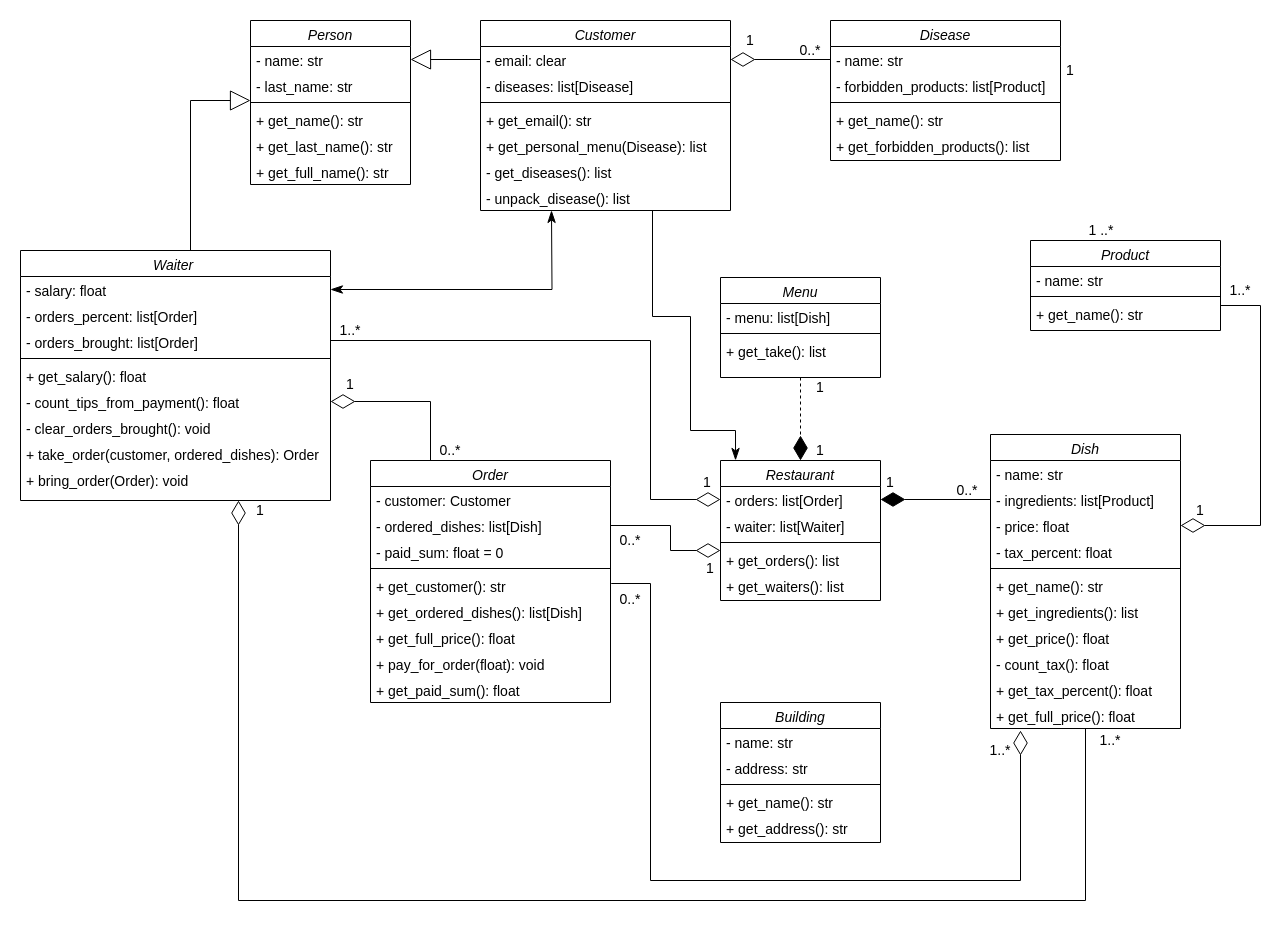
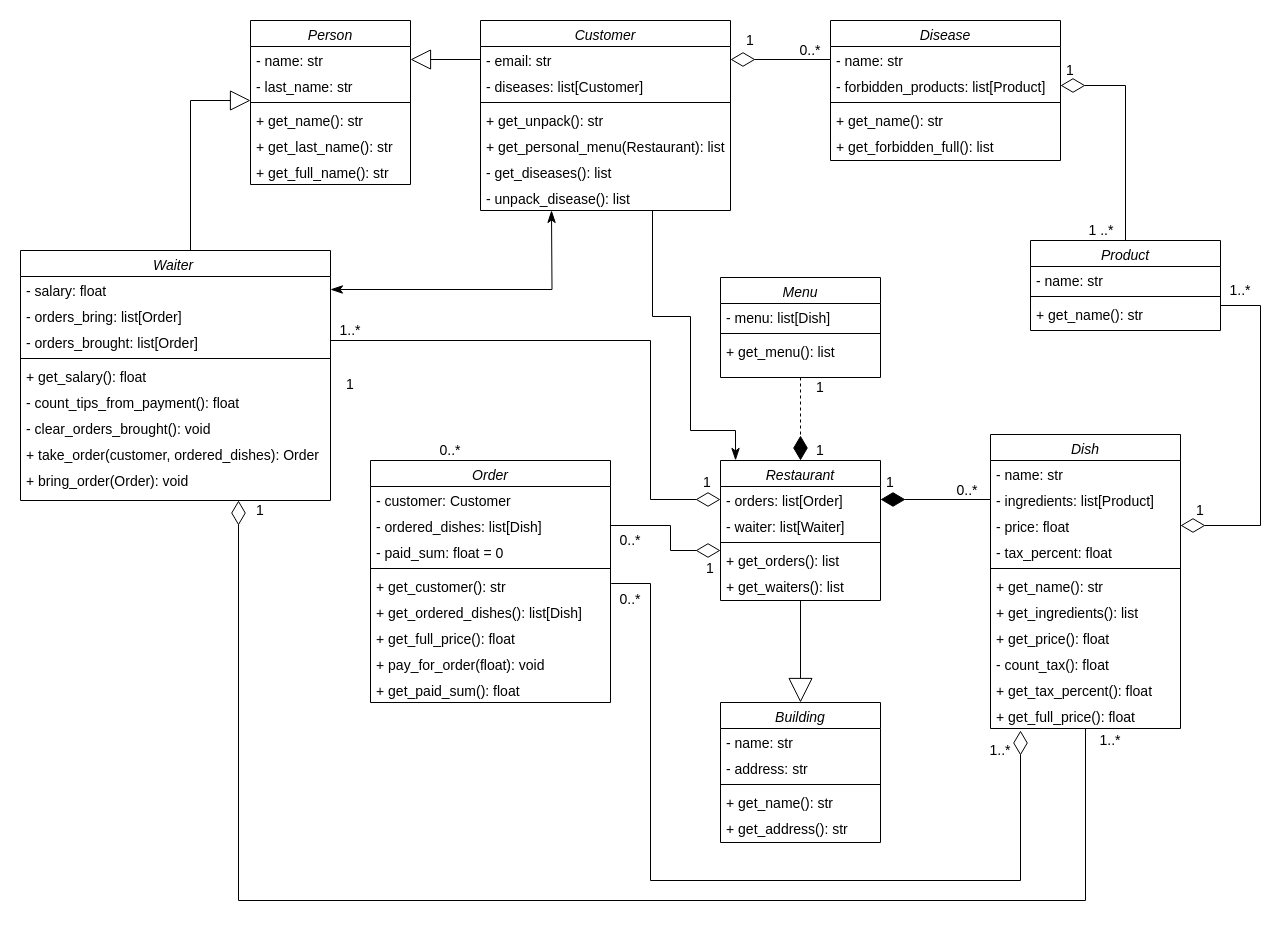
(530, 61) -> (524, 61)
(571, 87) -> (577, 87)
(547, 121) -> (555, 121)
none -> (1126, 143)
(607, 147) -> (620, 147)
(951, 147) -> (931, 147)
(131, 317) -> (121, 317)
(787, 352) -> (787, 352)
(422, 402) -> none
none -> (801, 640)
